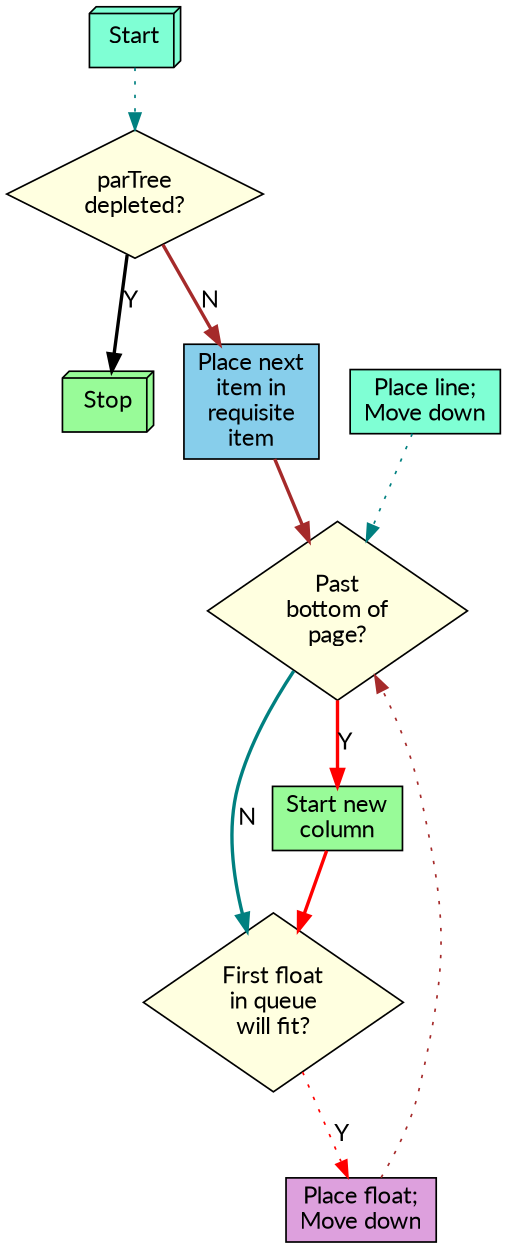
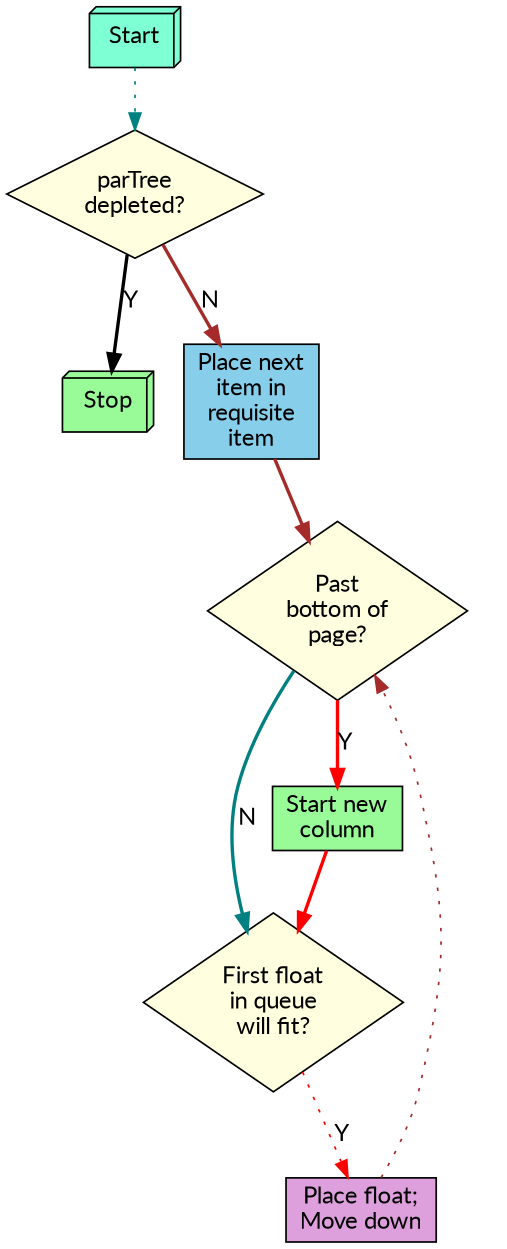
(425, 402) -> none
